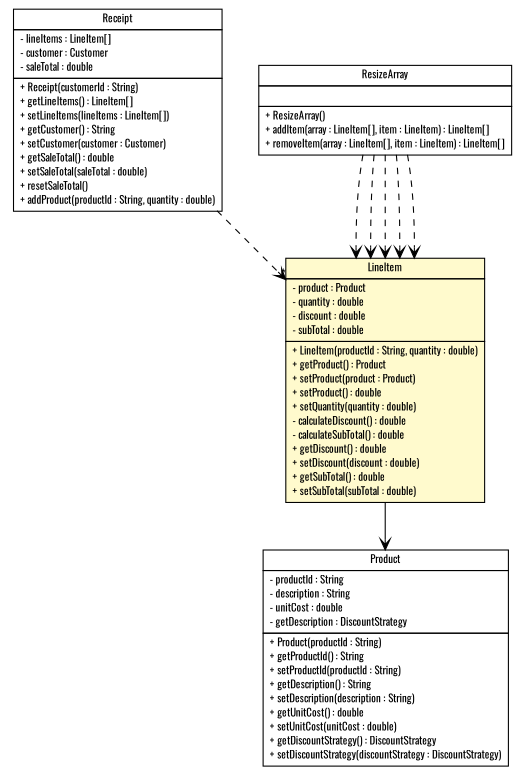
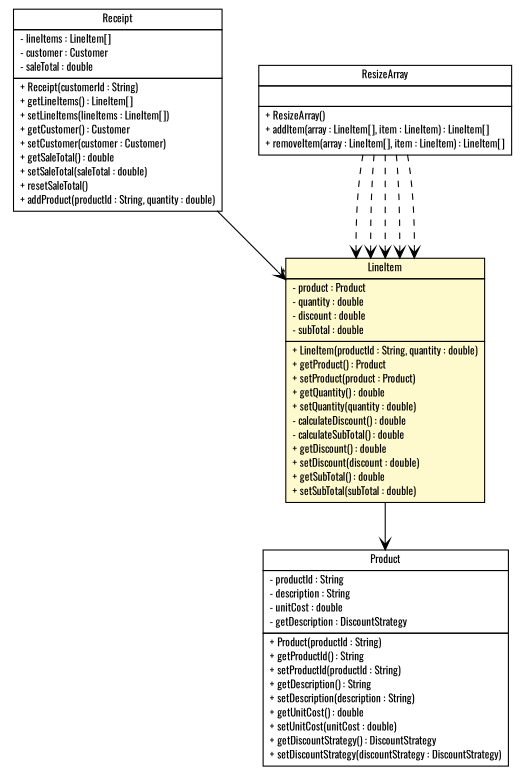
(68, 130) -> (75, 130)
(247, 241) -> (247, 241)
(338, 393) -> (339, 393)
